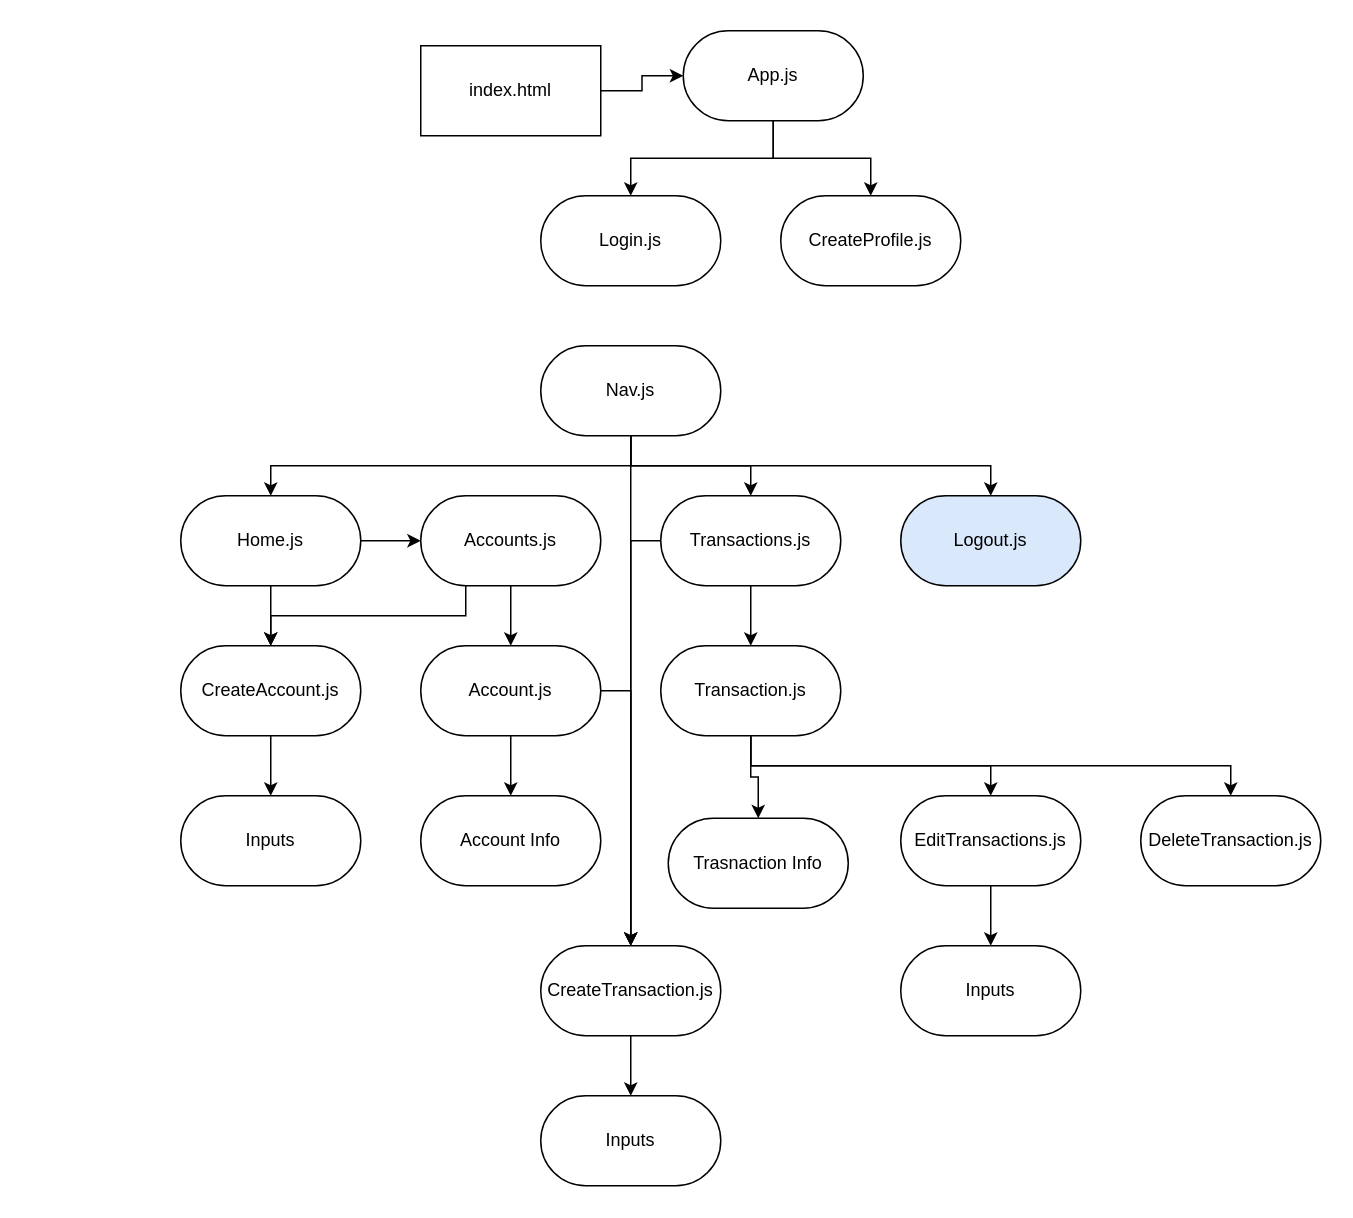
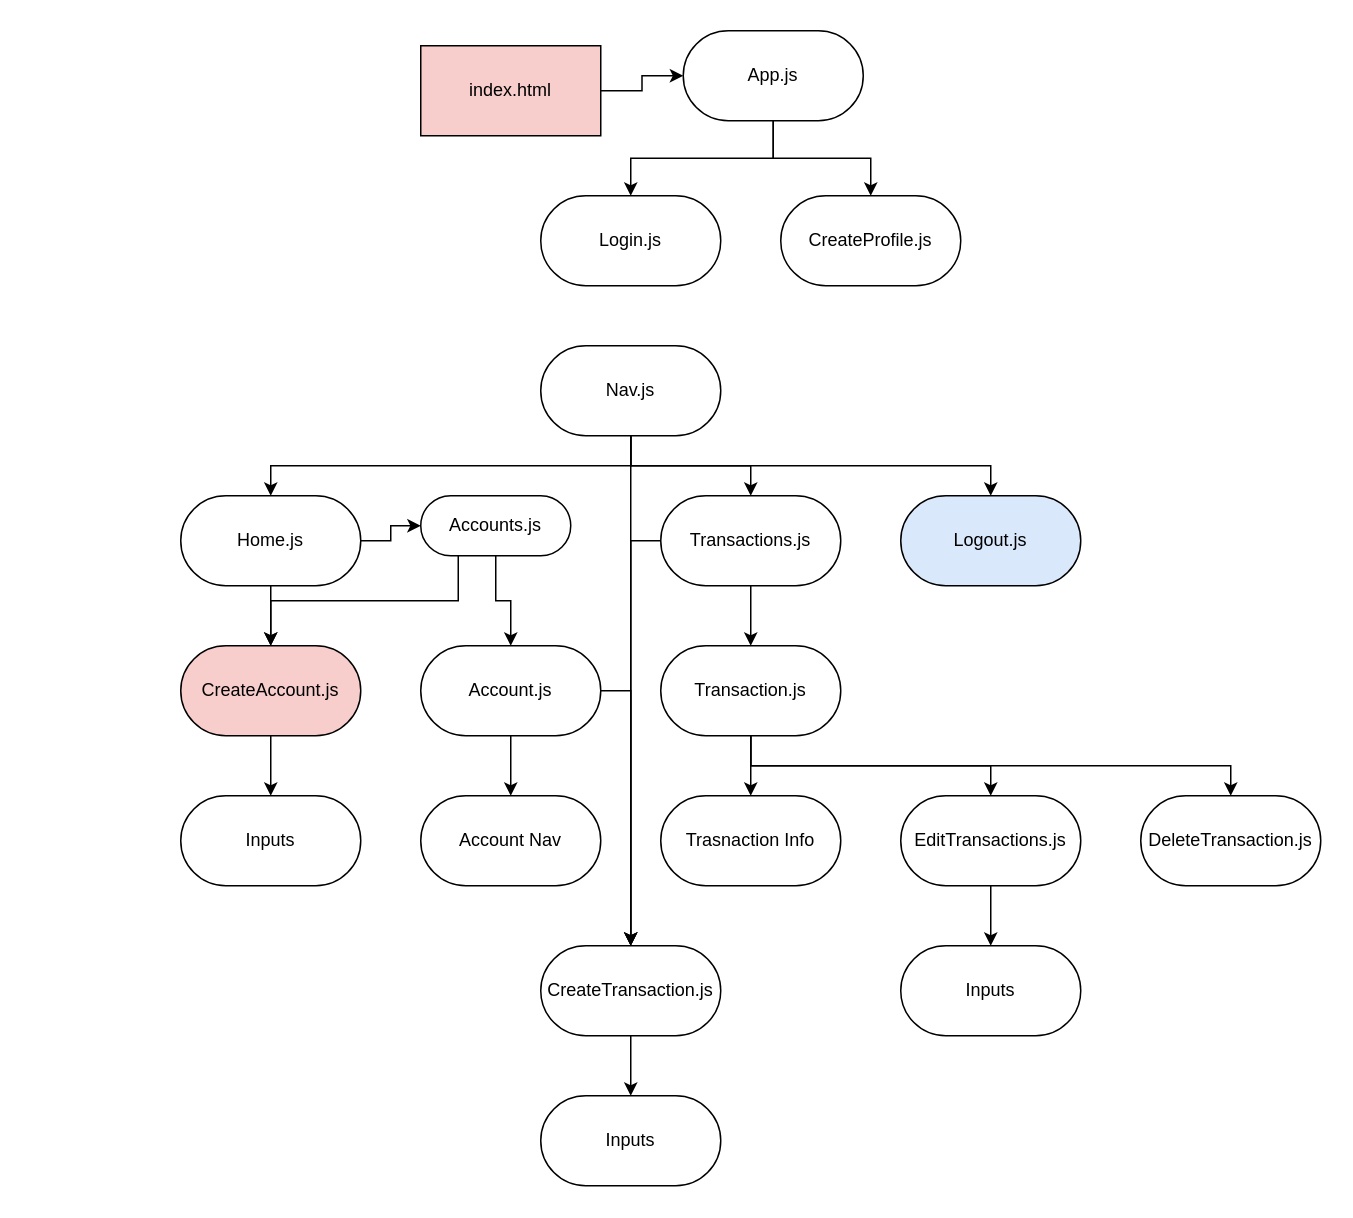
(511, 91) -> (511, 91)
(511, 541) -> (496, 526)
(271, 691) -> (271, 691)
(511, 841) -> (511, 841)
(758, 863) -> (751, 841)
